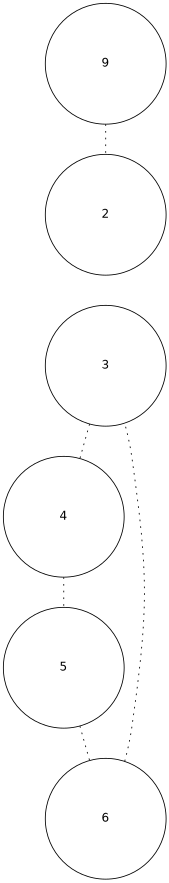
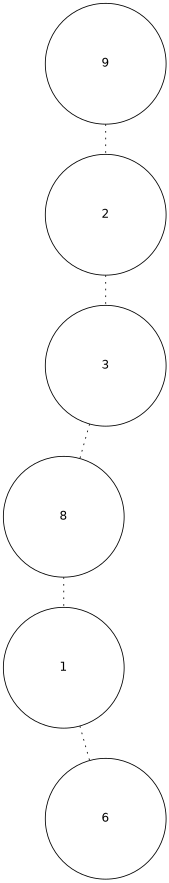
(64, 517) -> (64, 517)
(144, 592) -> (106, 290)
(64, 668) -> (64, 668)
